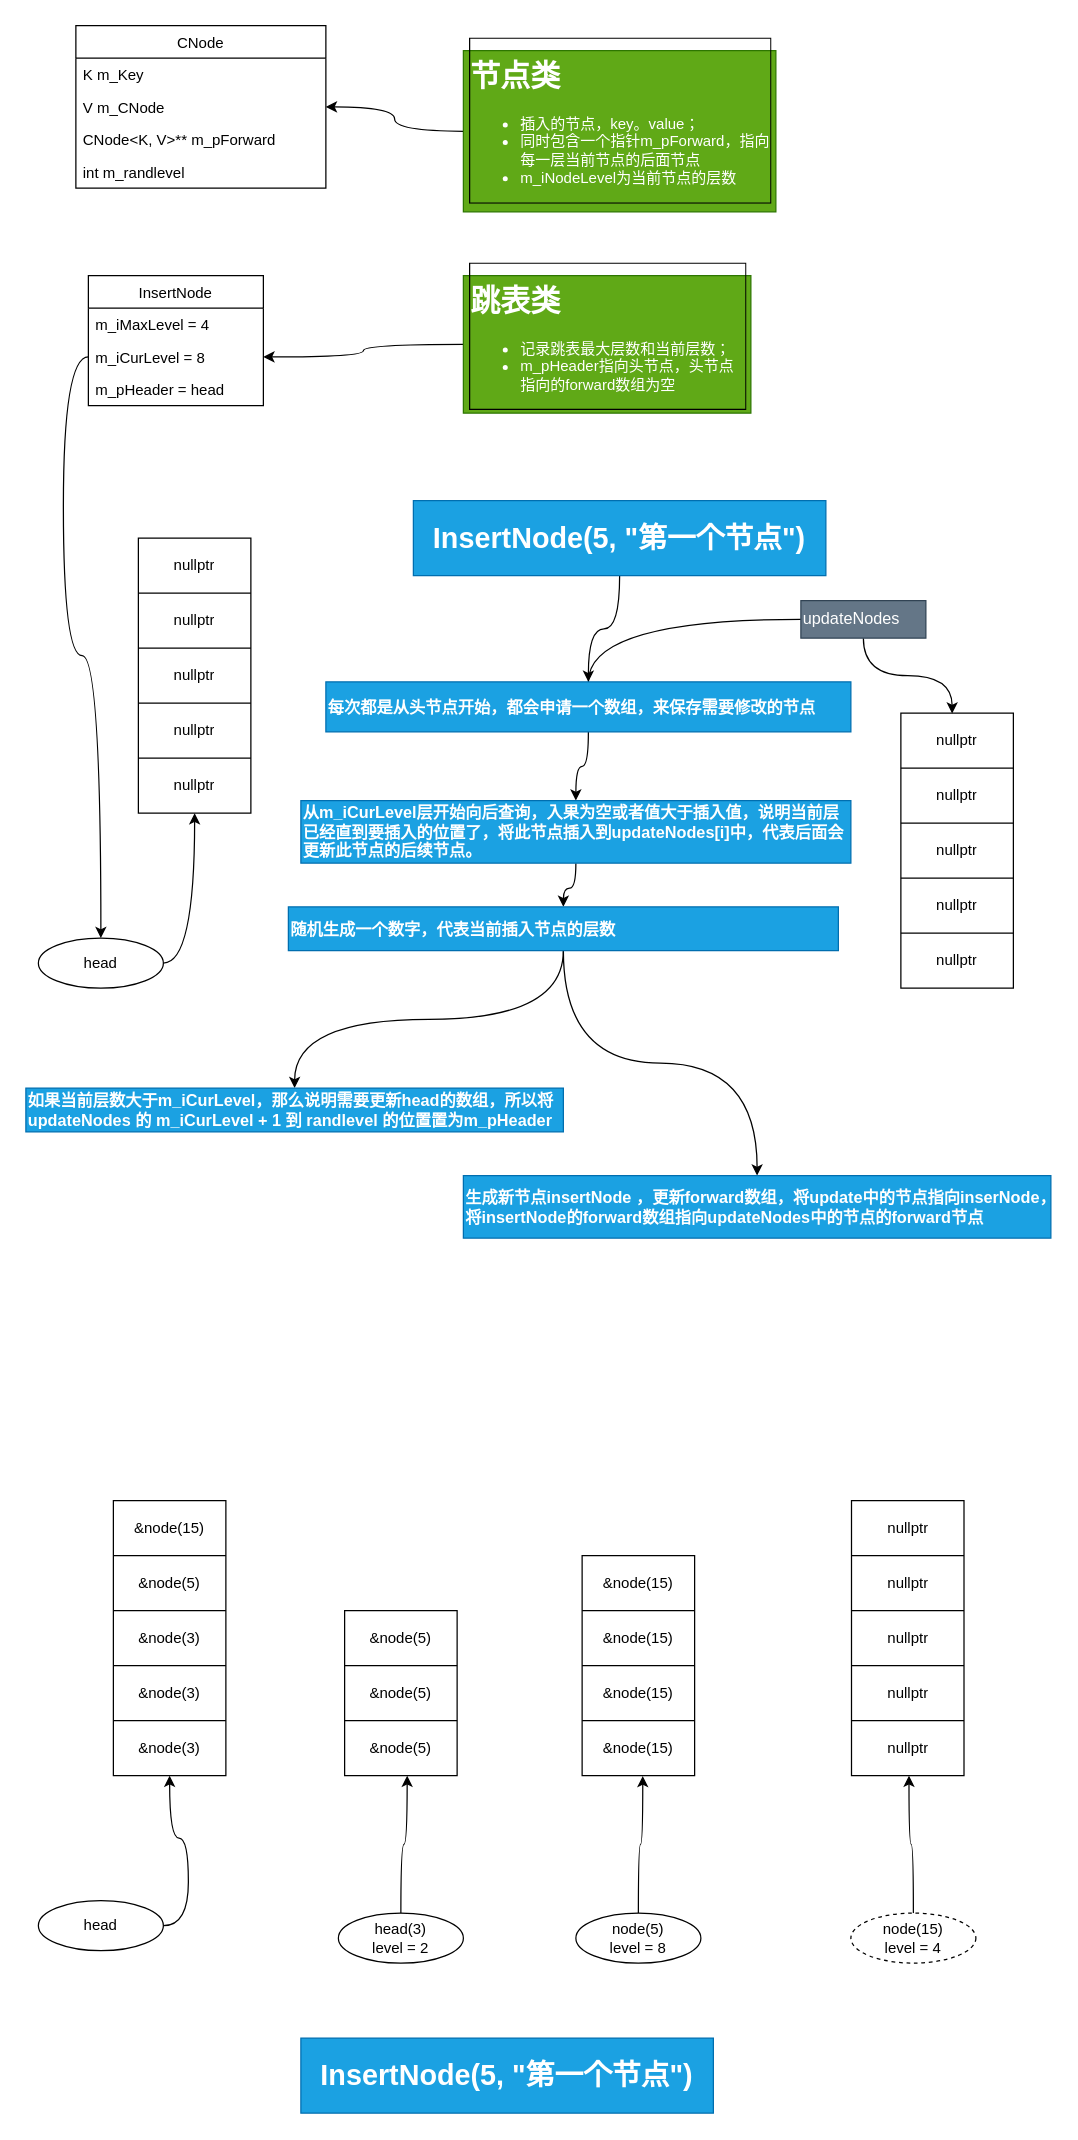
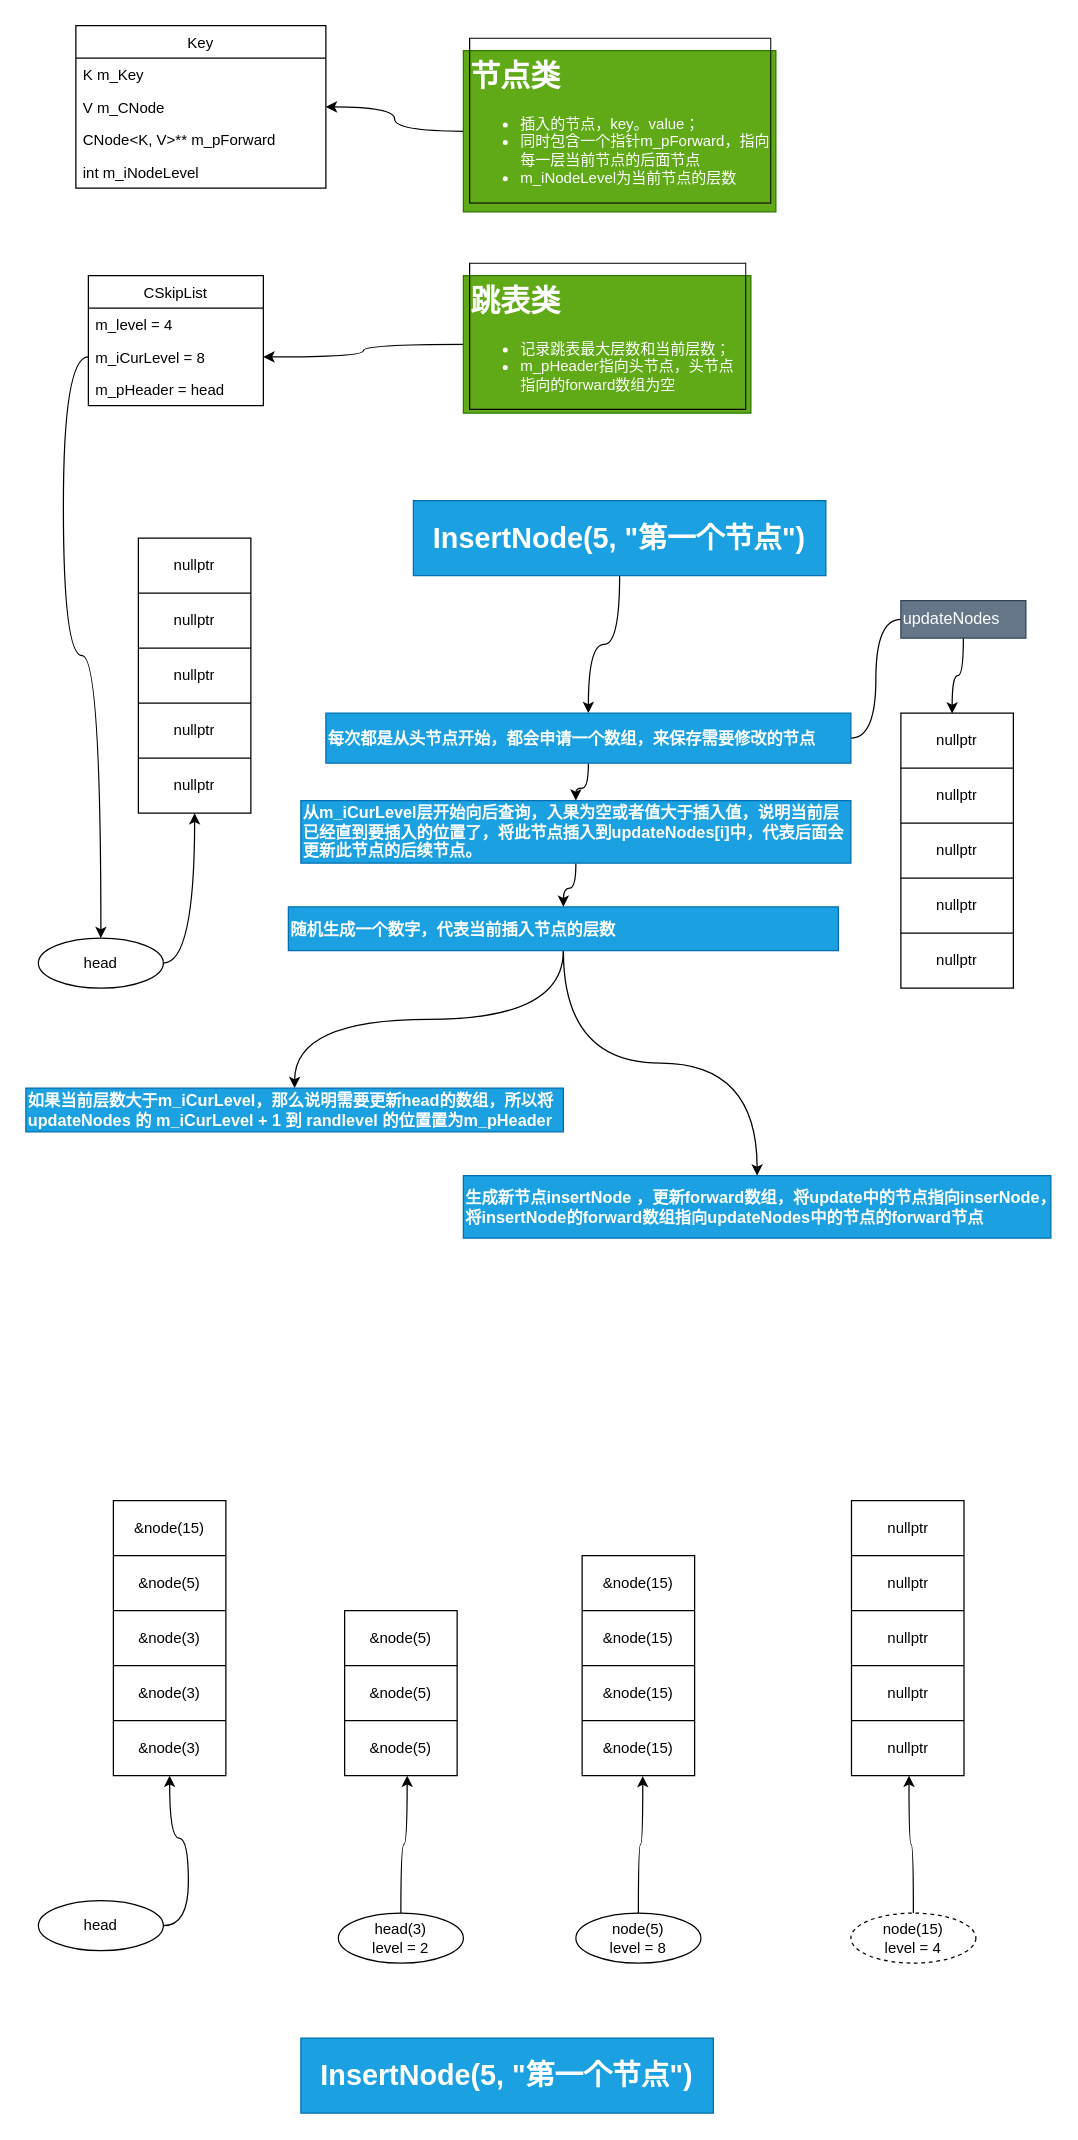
(200, 43) -> (200, 43)
(138, 173) -> (142, 173)
(175, 293) -> (175, 293)
(150, 325) -> (133, 325)
(863, 619) -> (963, 619)
(588, 707) -> (588, 738)
